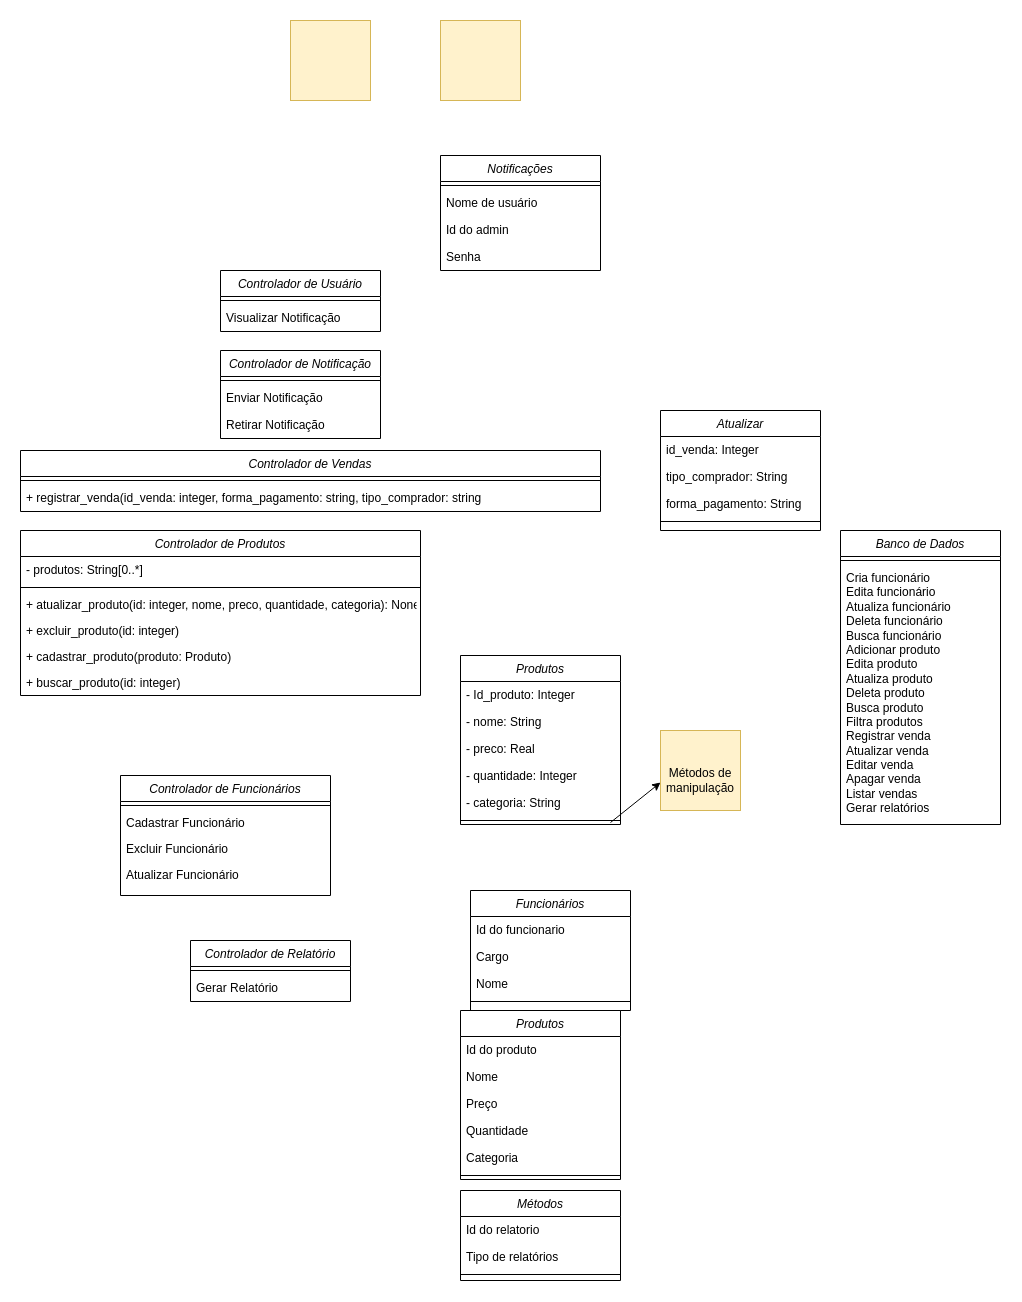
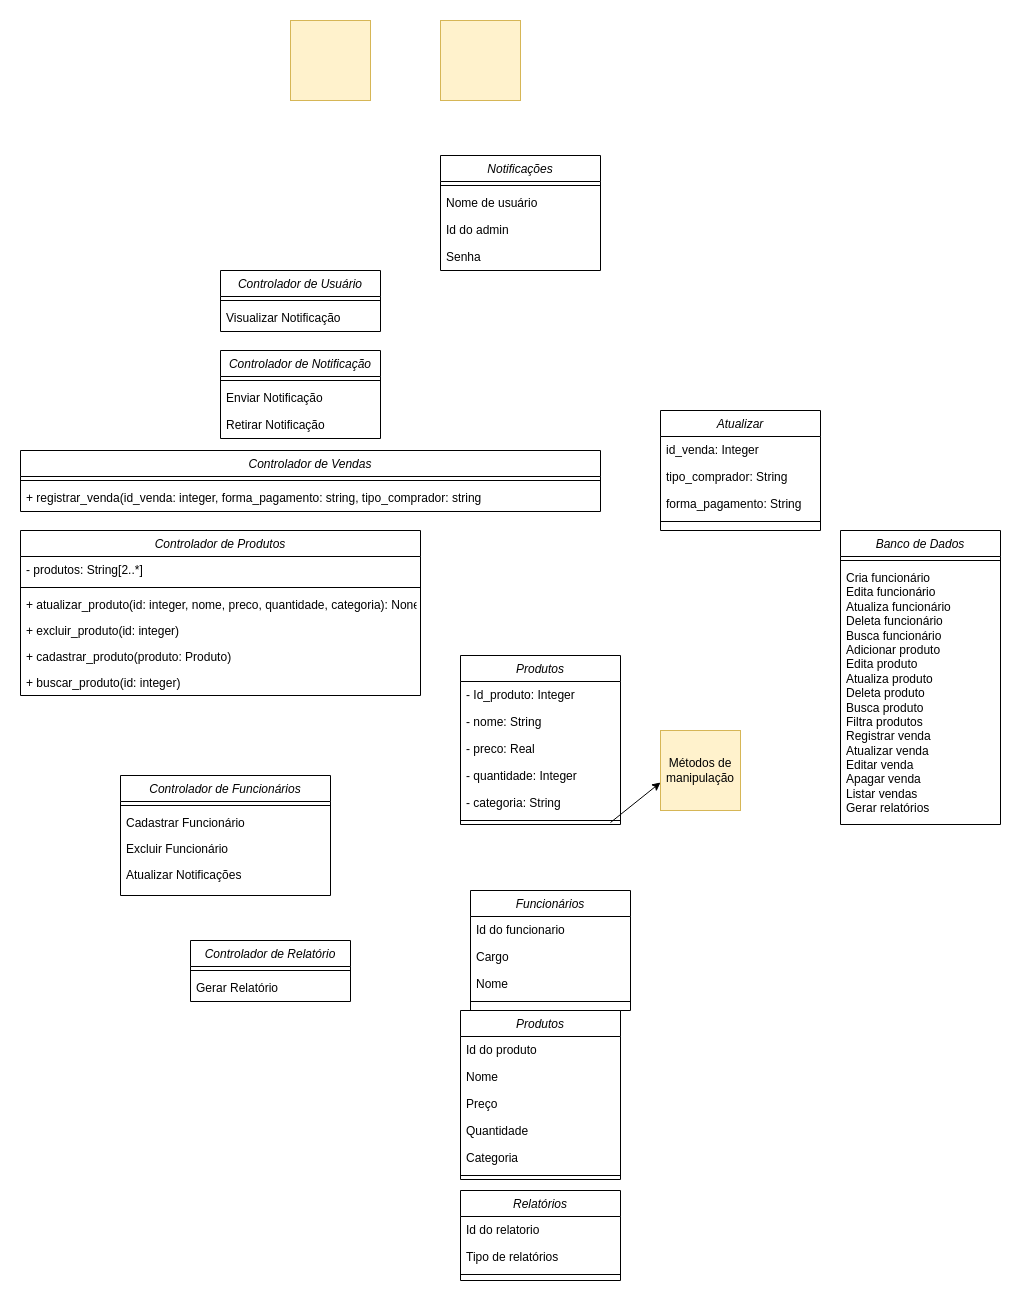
(97, 570) -> (97, 570)
(701, 781) -> (701, 771)
(189, 875) -> (192, 875)
(540, 1204) -> (540, 1204)
